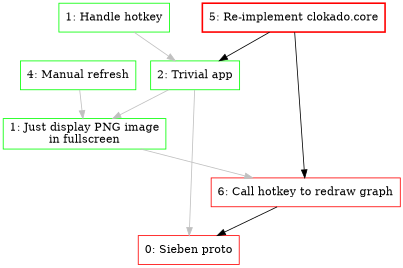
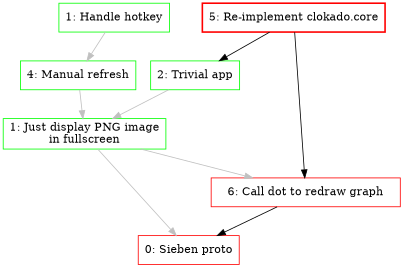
(151, 44) -> (98, 43)
(192, 155) -> (134, 189)
(306, 192) -> (306, 192)
